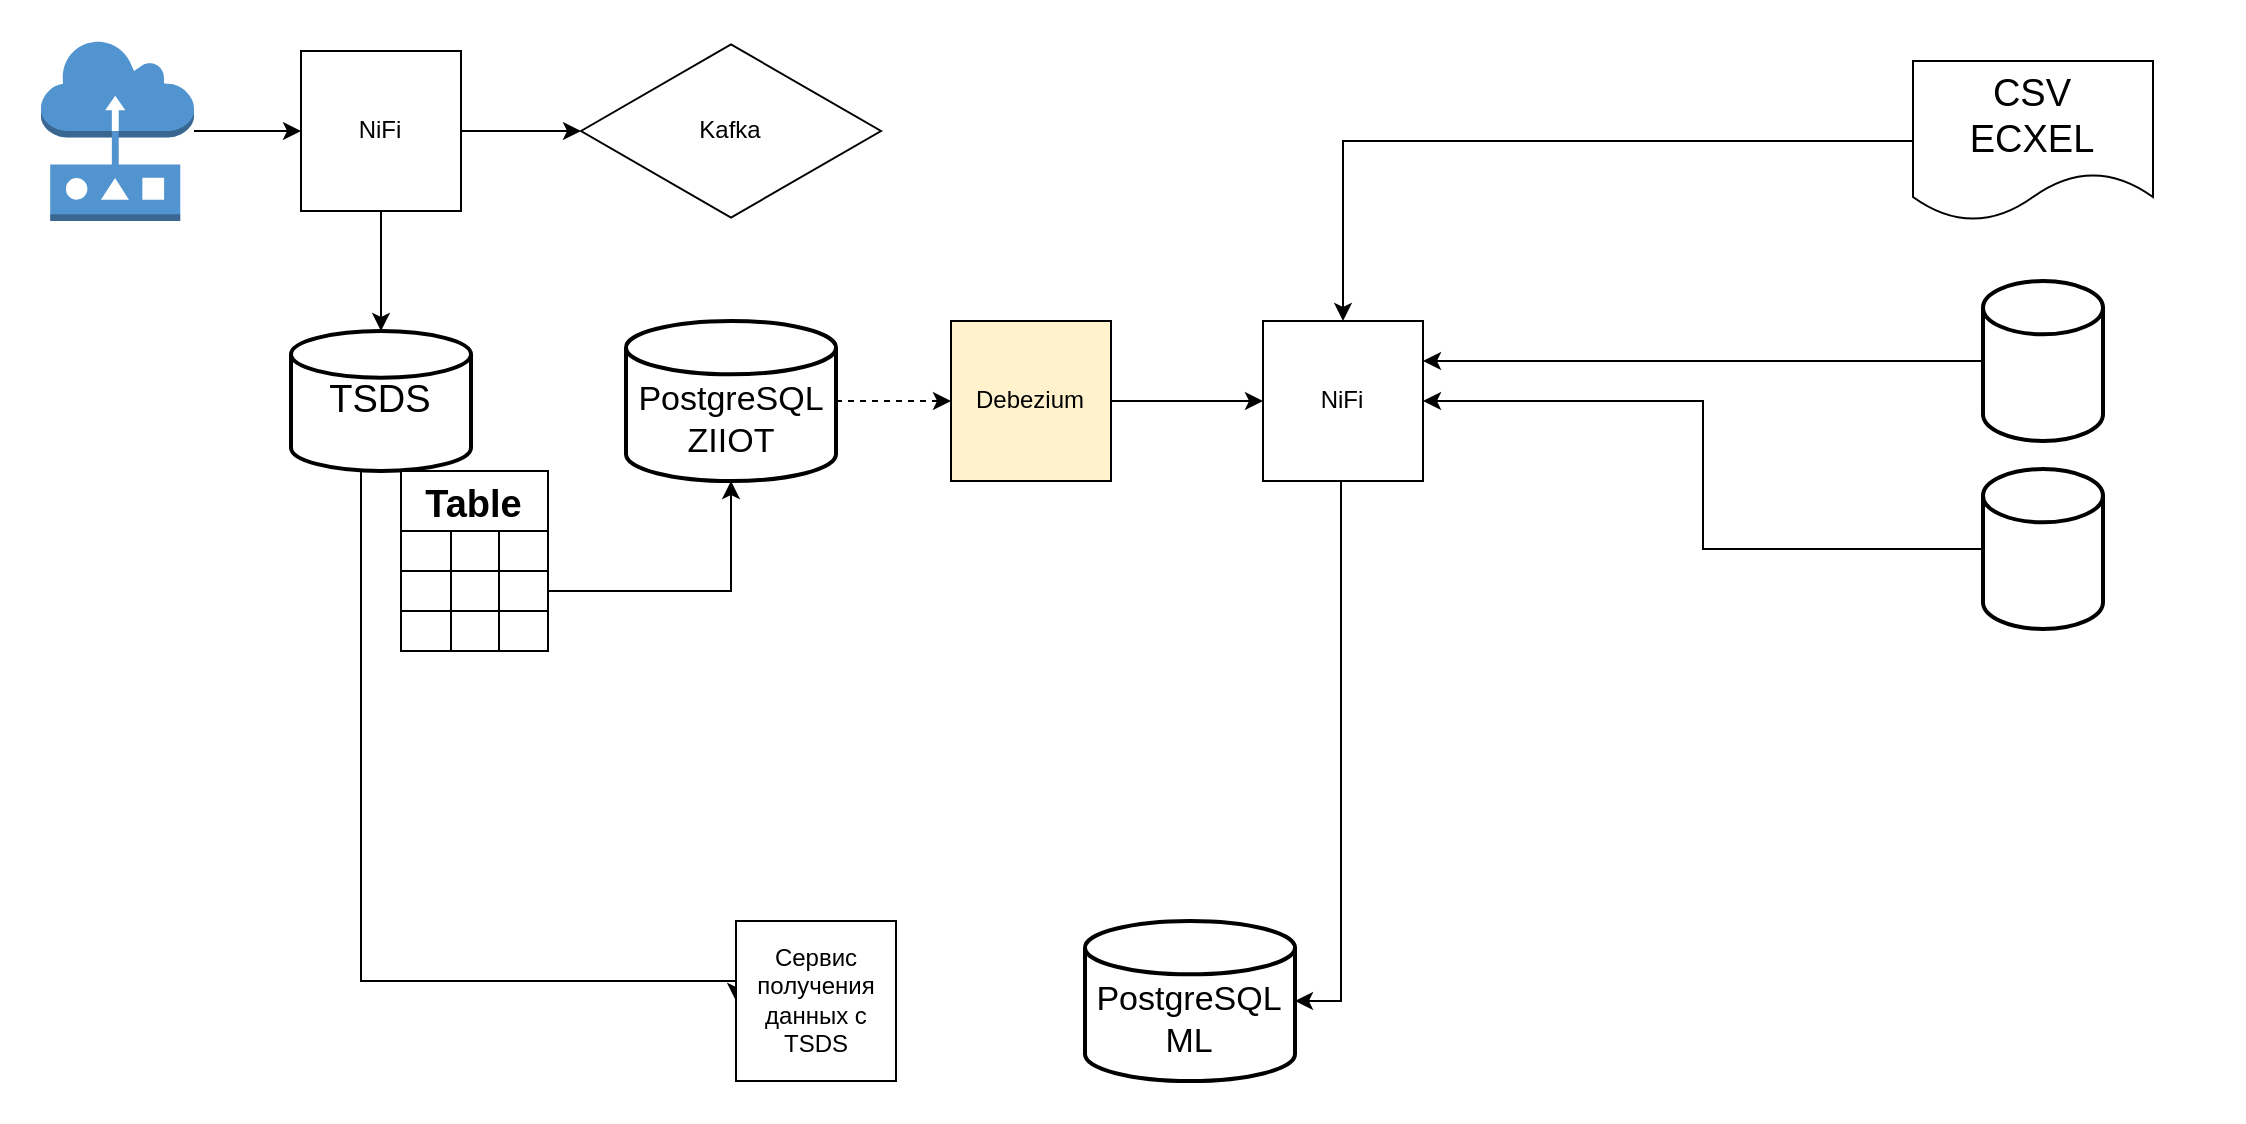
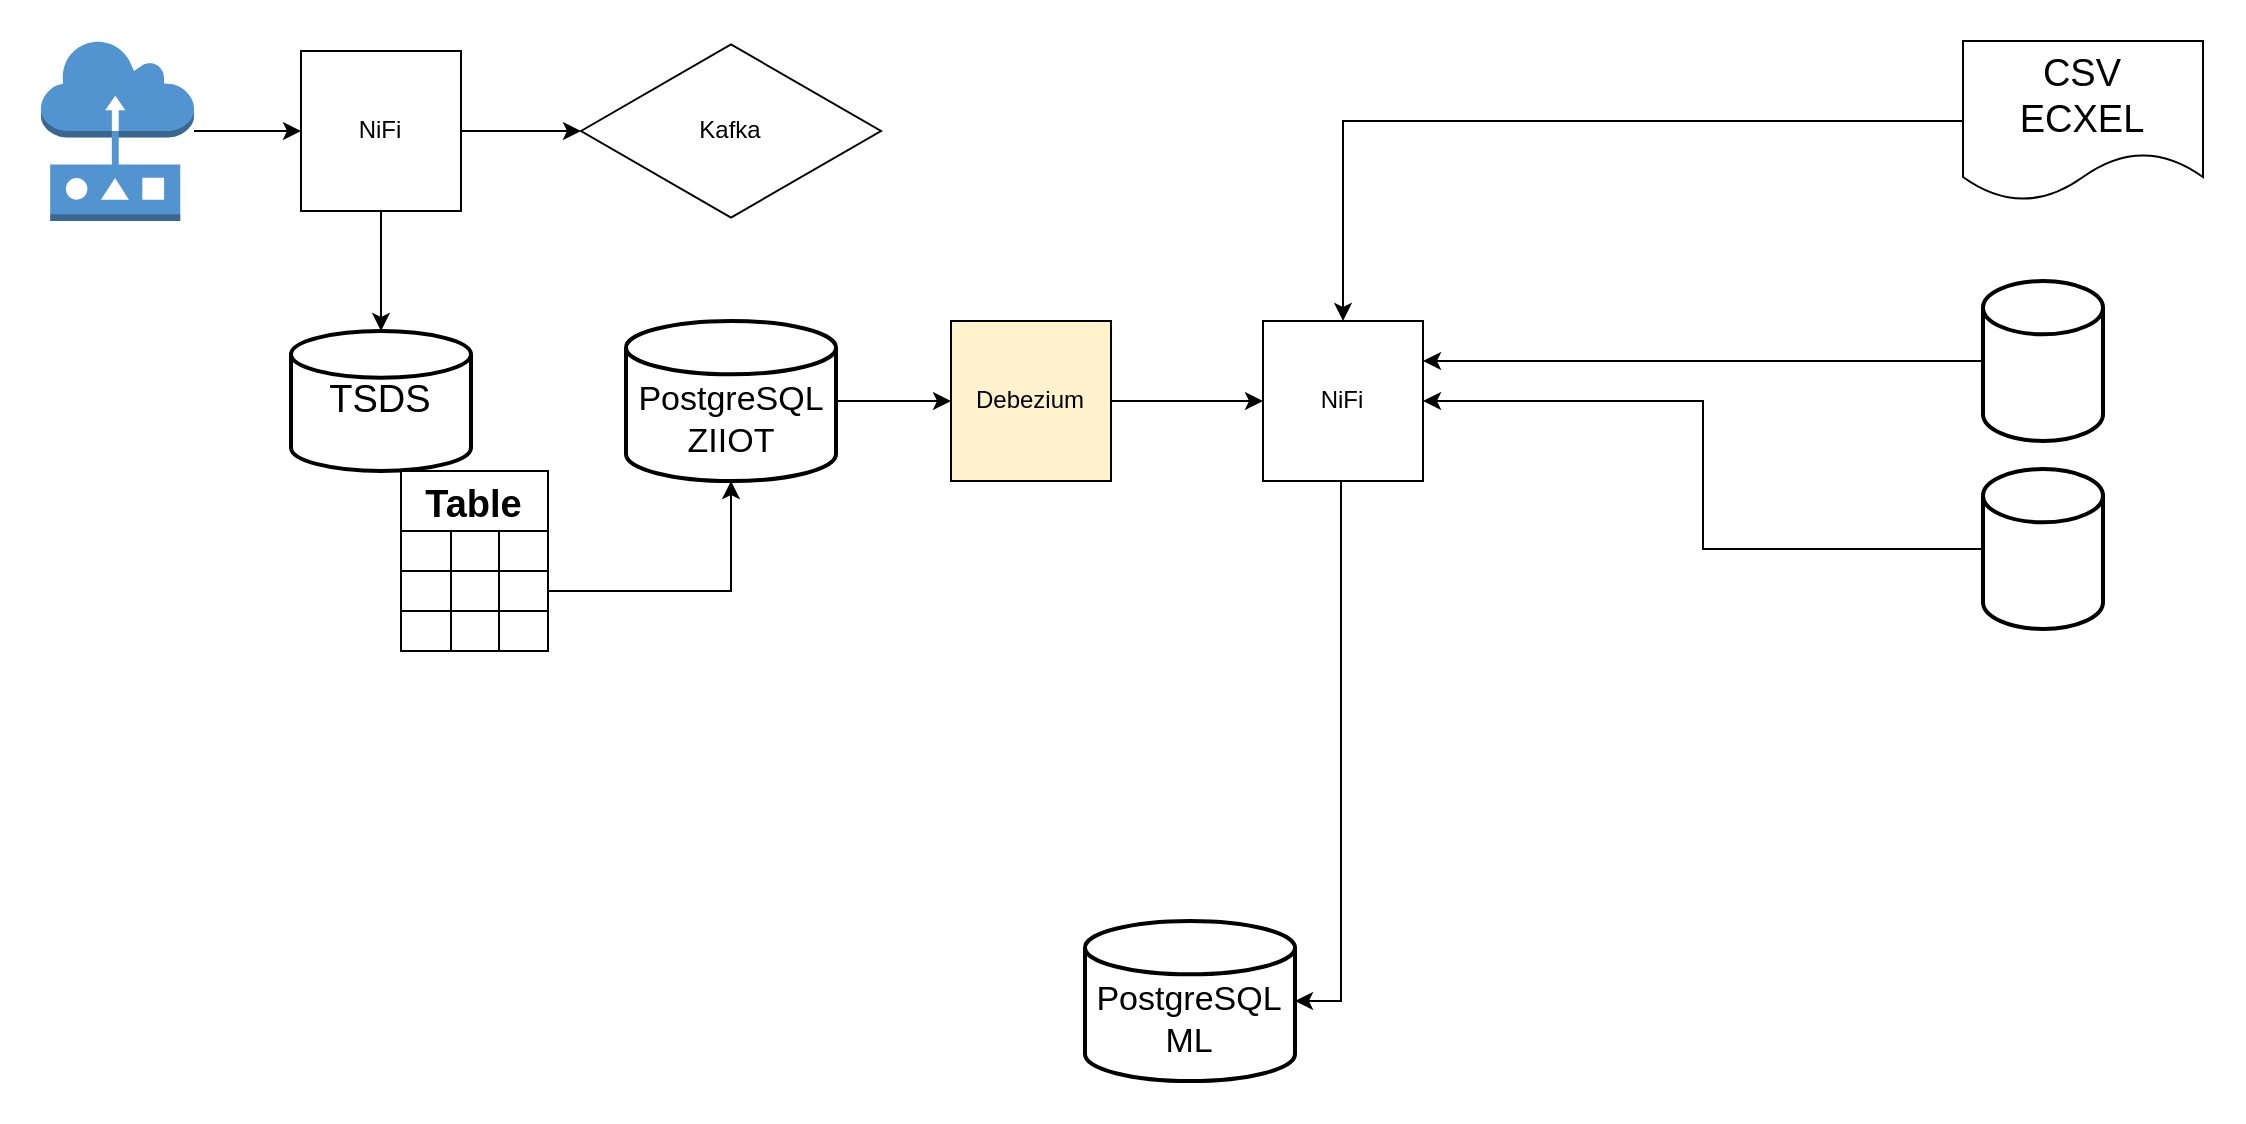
(2033, 141) -> (2083, 121)
(885, 401) -> (885, 401)
(361, 917) -> none
(816, 1001) -> none
